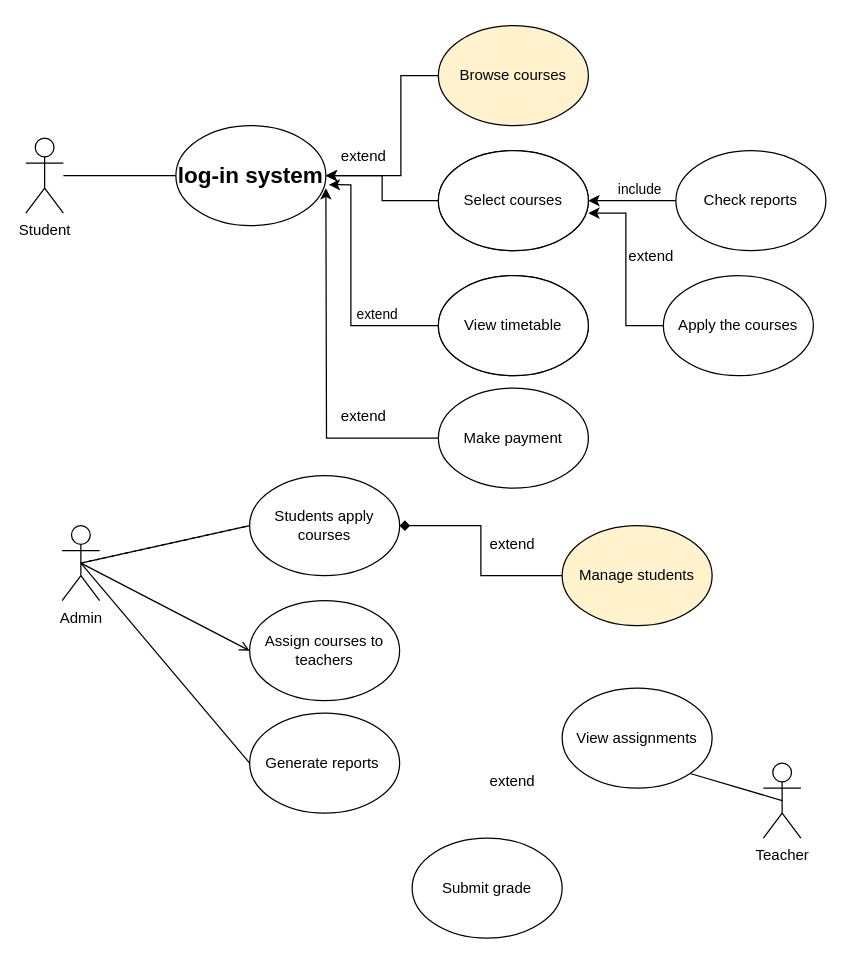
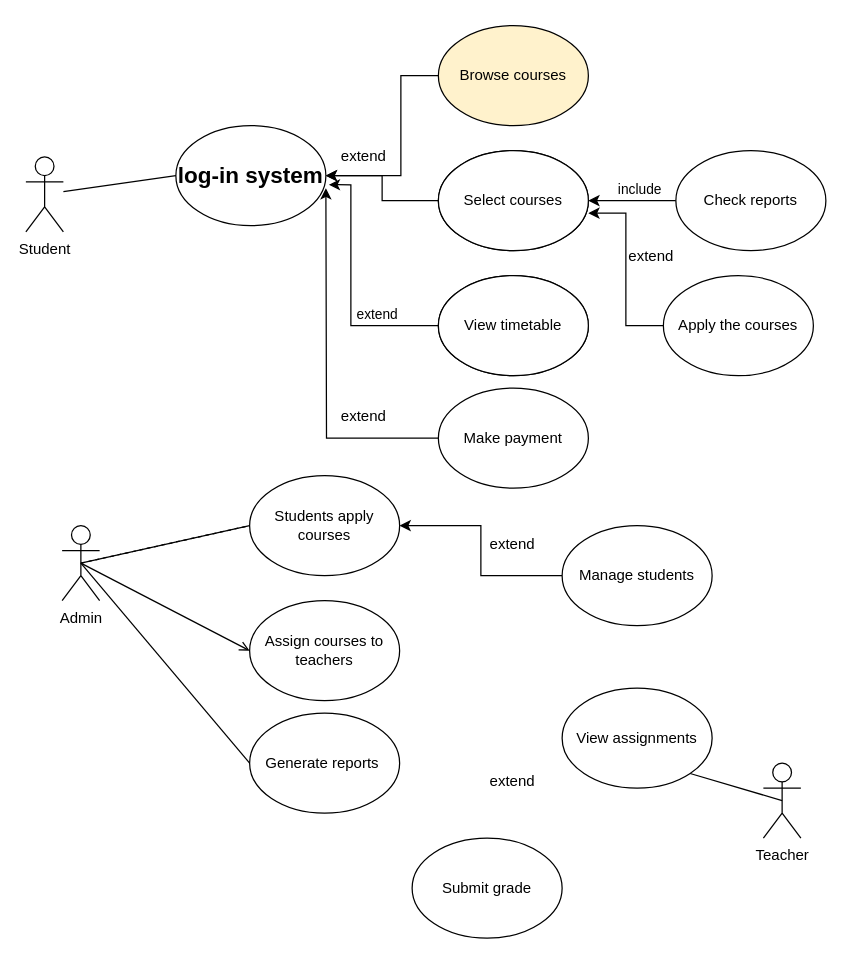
(44, 176) -> (44, 194)
(410, 526) -> (409, 526)
(637, 576) -> (637, 576)
